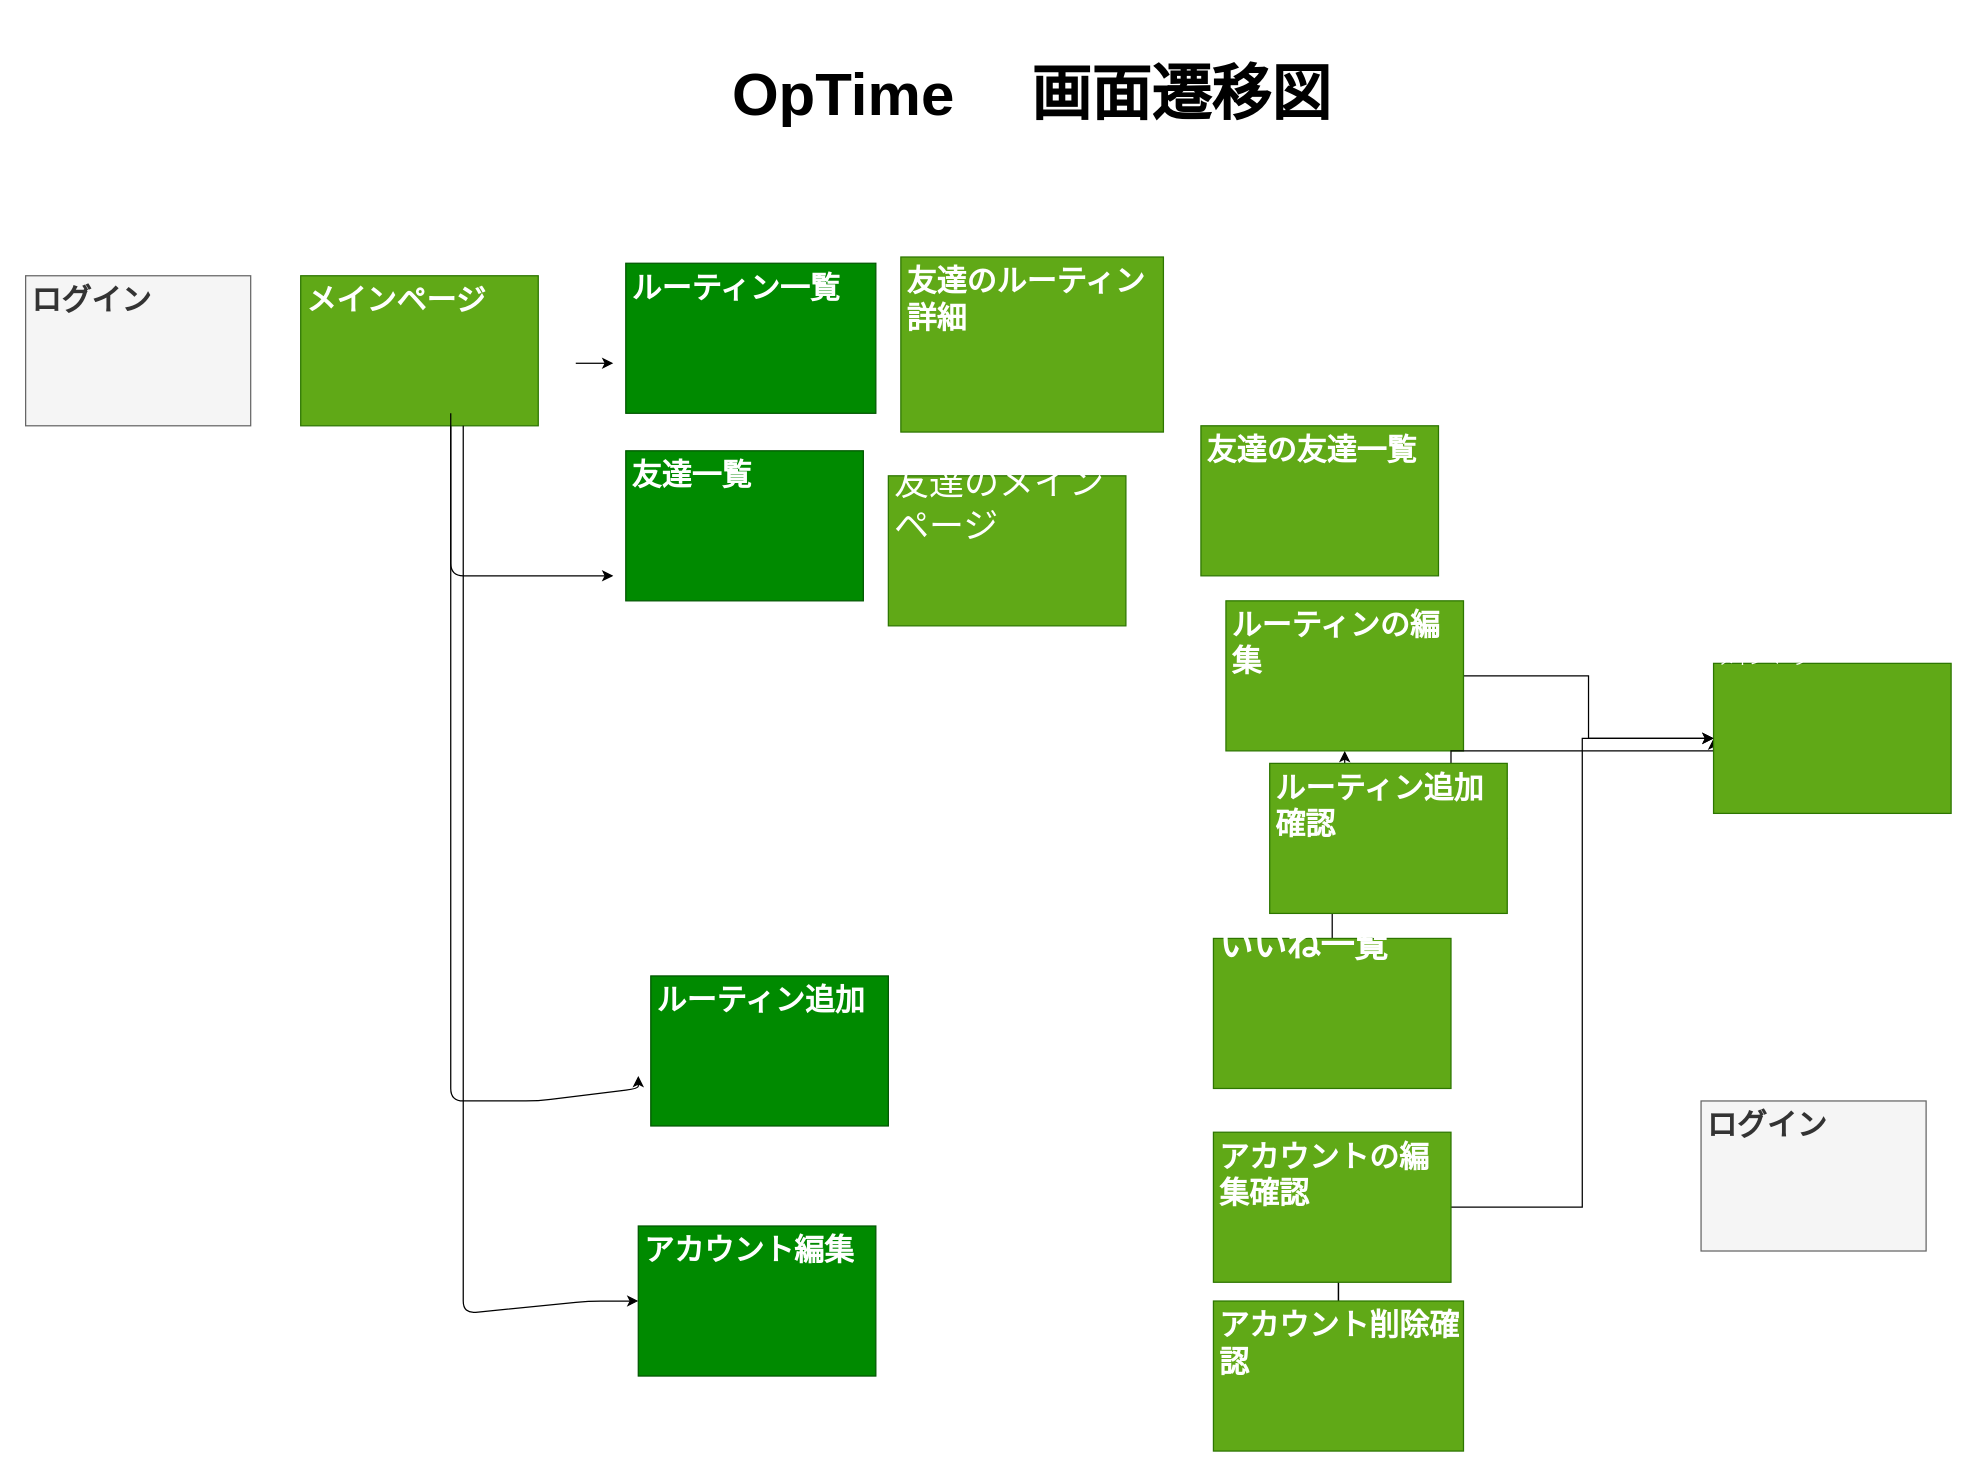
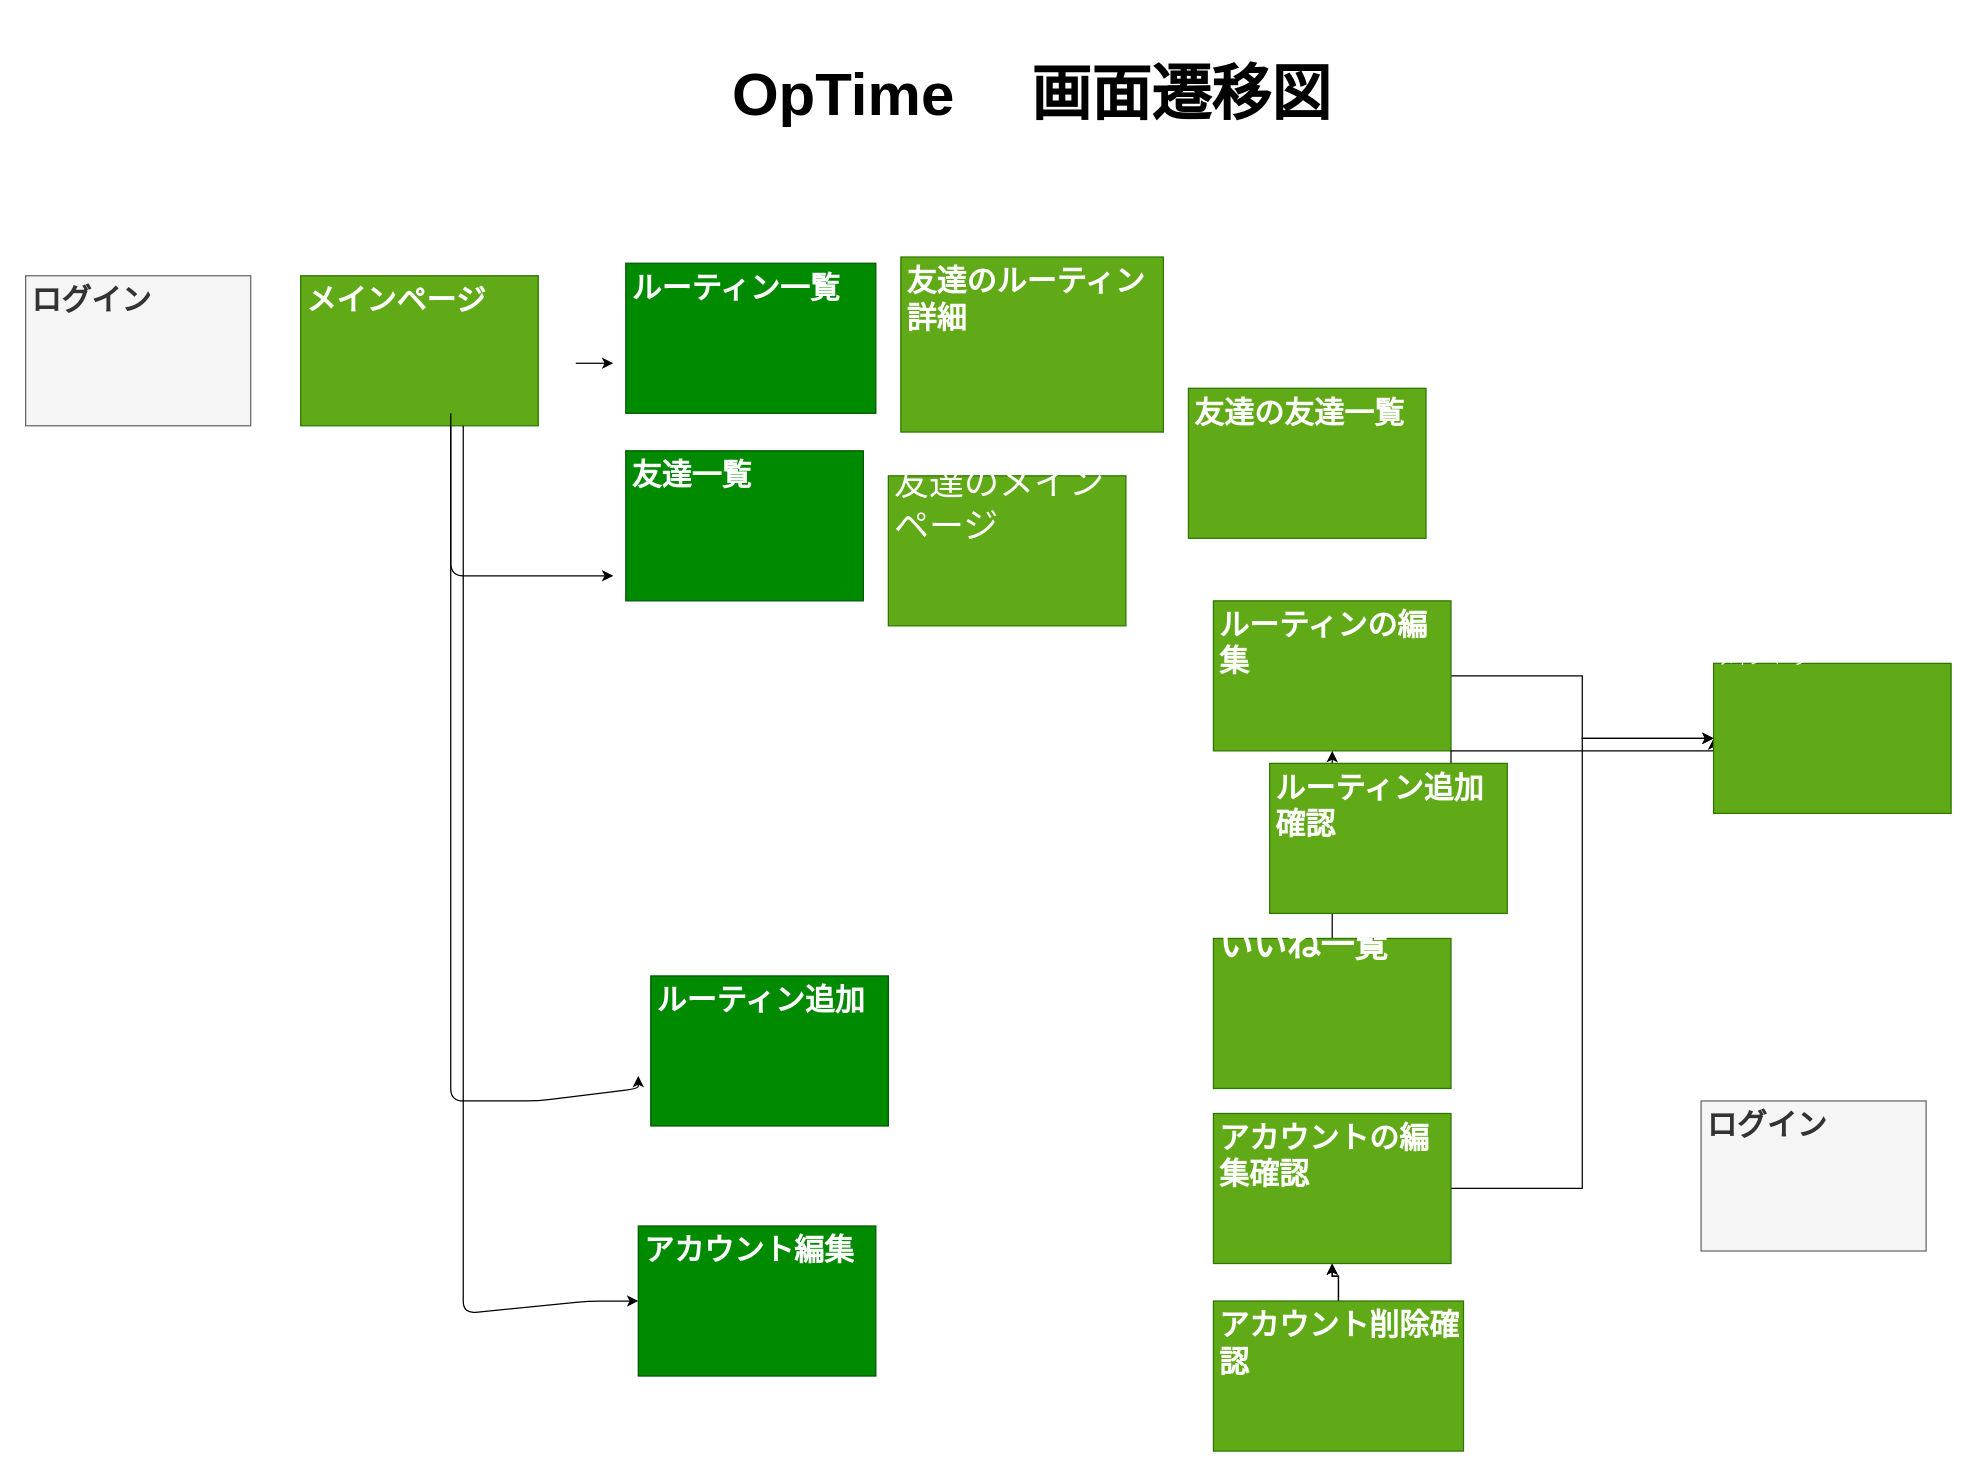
(1319, 501) -> (1307, 463)
(1344, 676) -> (1332, 676)
(1332, 1207) -> (1332, 1188)
